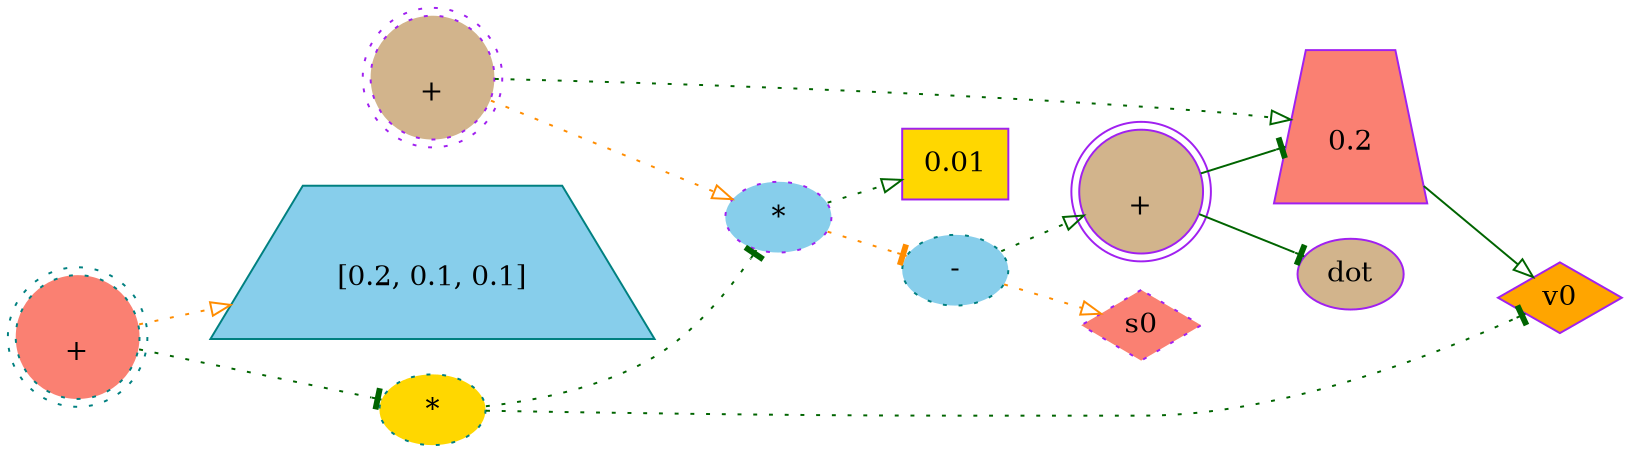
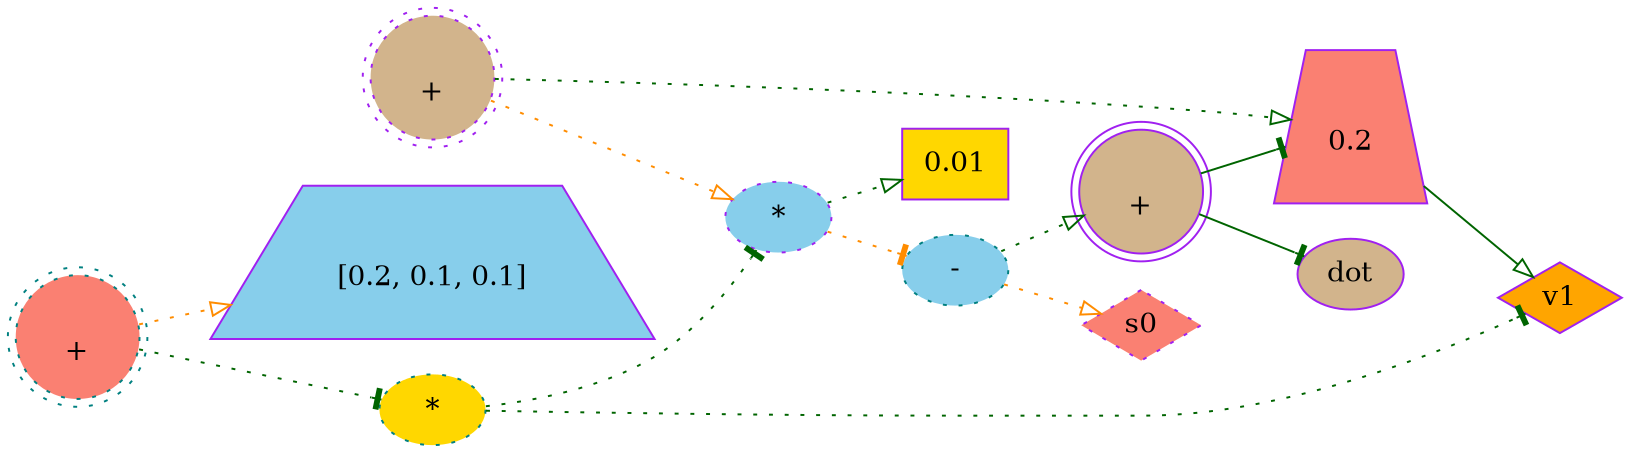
(432, 262) -> (432, 262)
(1560, 298) -> (1560, 298)
